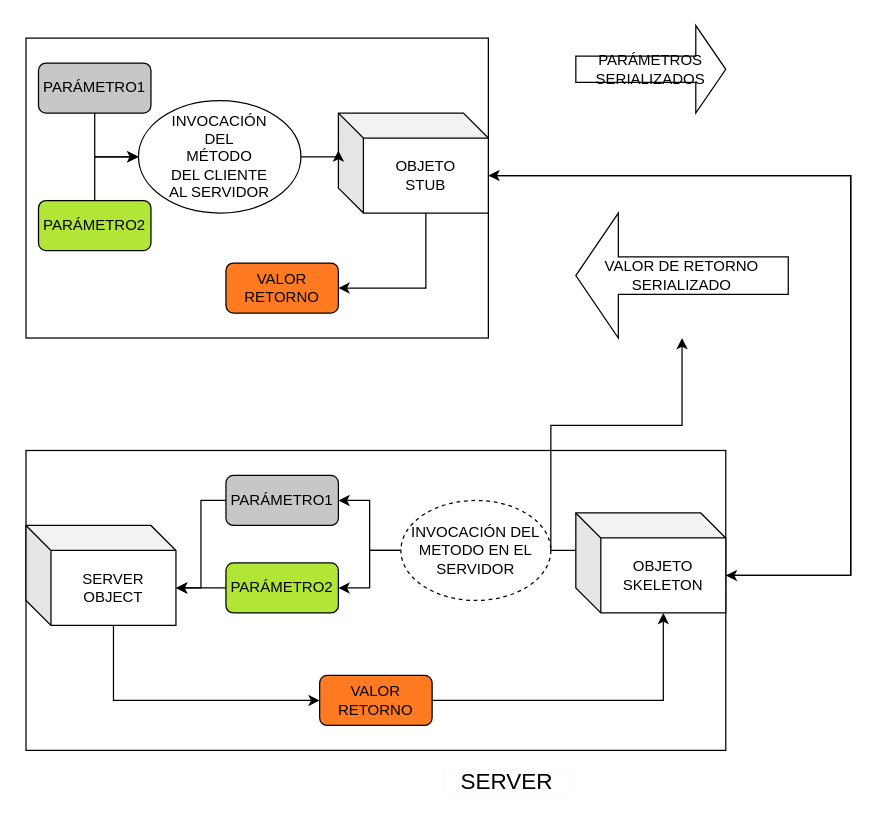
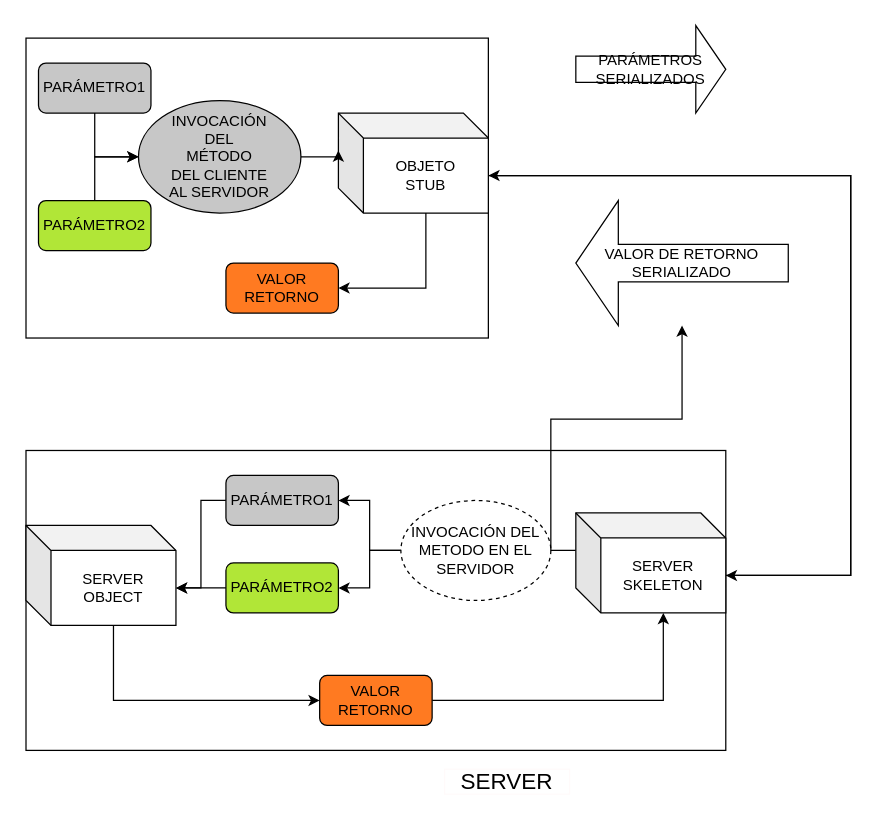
(219, 157) -> (219, 157)
(682, 276) -> (682, 263)
(663, 576) -> (663, 576)
